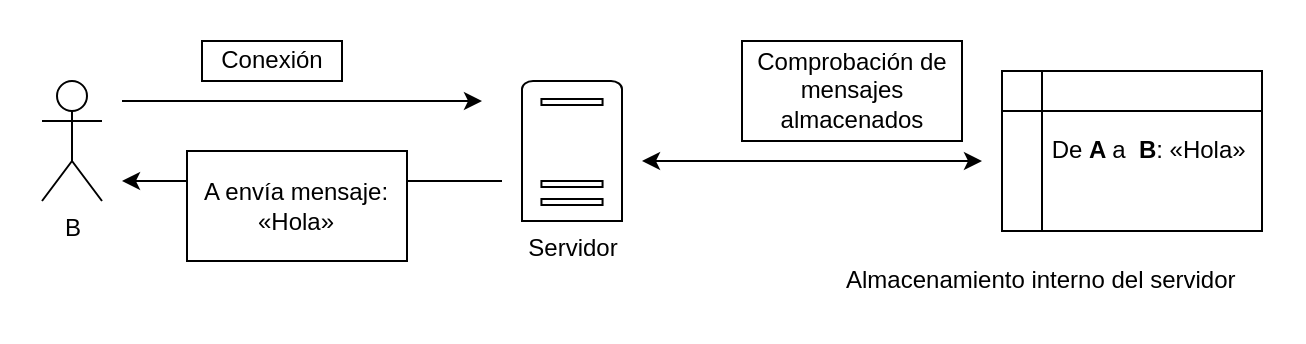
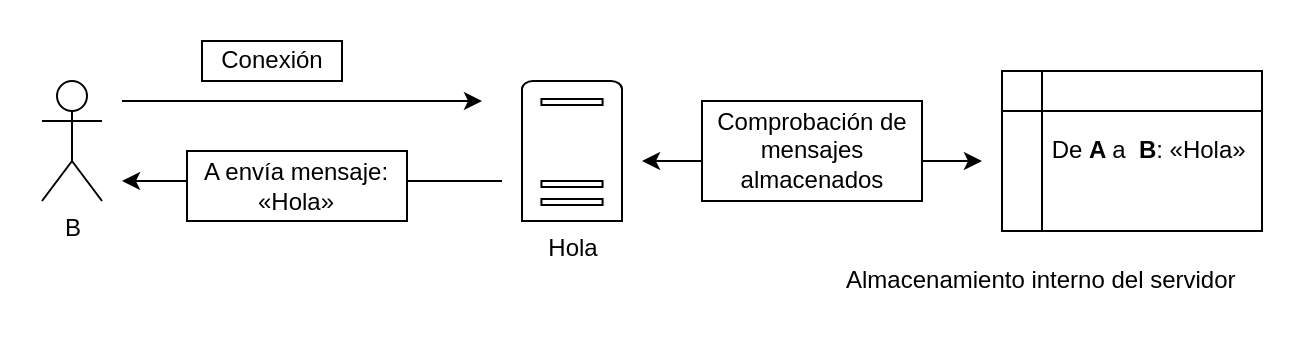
(852, 91) -> (812, 151)
(297, 206) -> (297, 186)
(574, 249) -> (574, 249)
